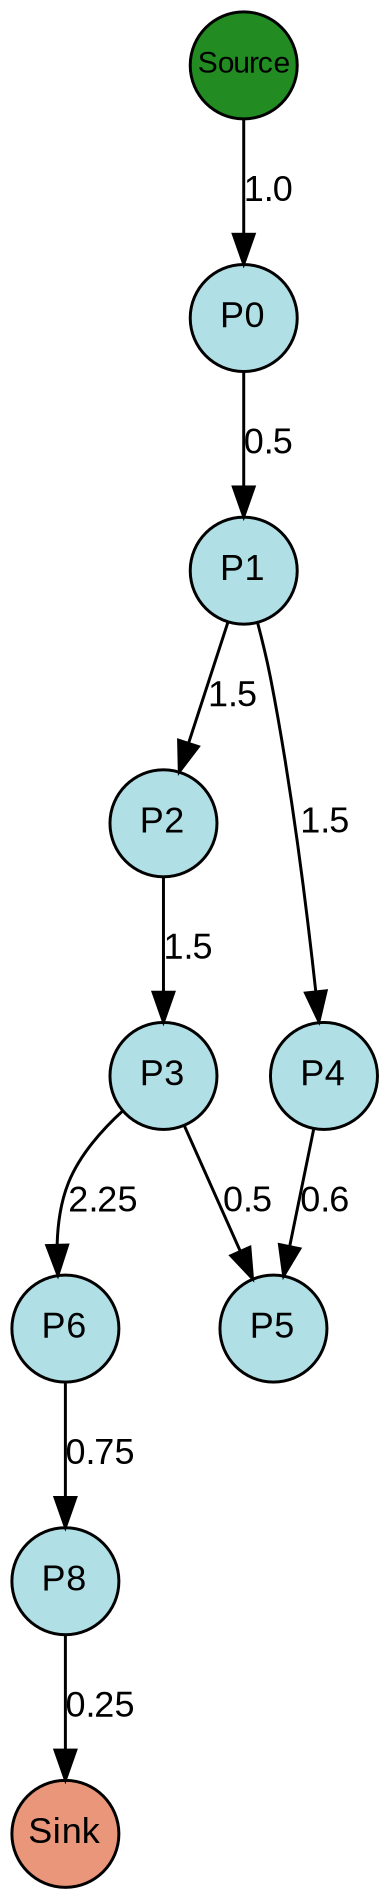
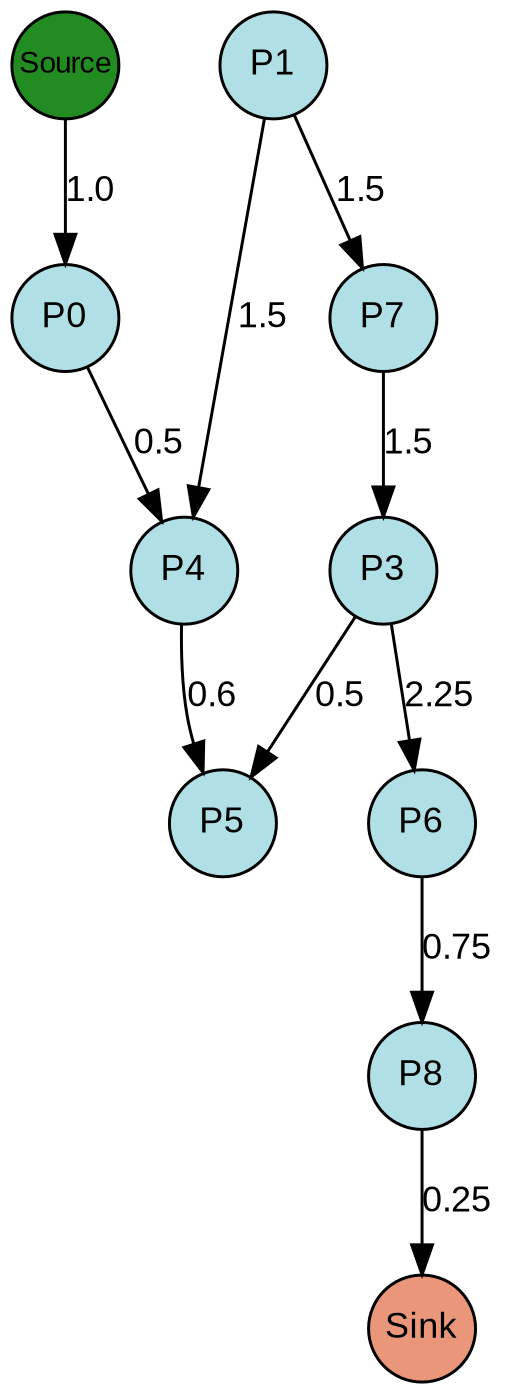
(244, 429) -> (118, 430)
(163, 823) -> (383, 318)
